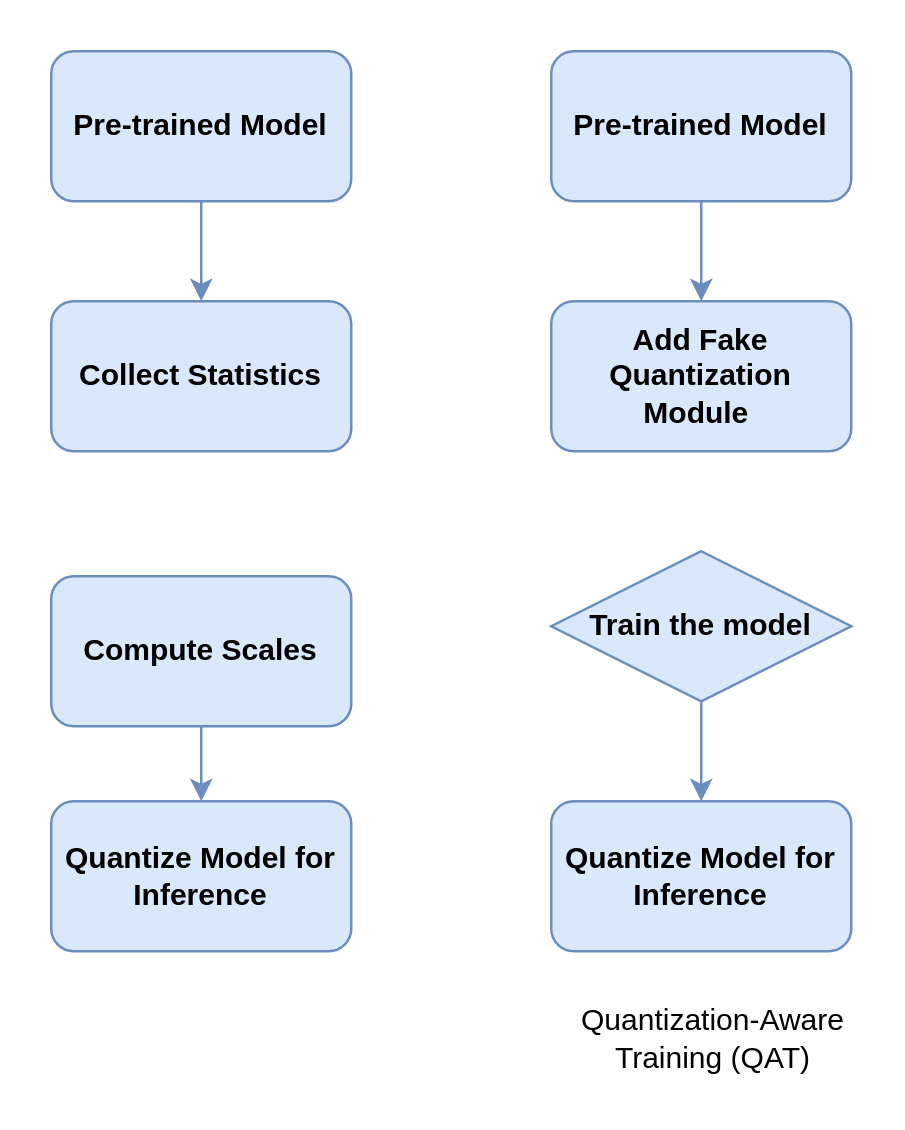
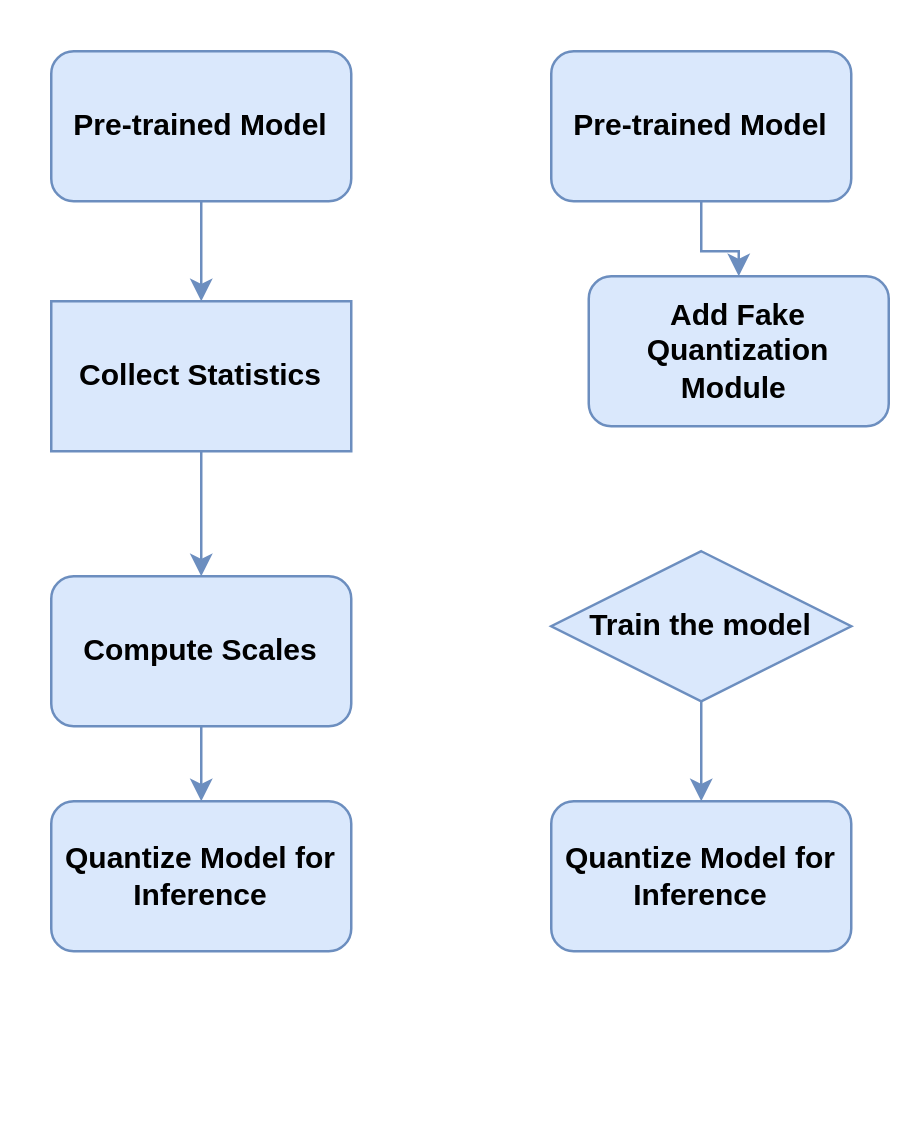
(201, 376) -> (201, 376)
(701, 376) -> (739, 351)
none -> (201, 505)
(714, 1039) -> none
